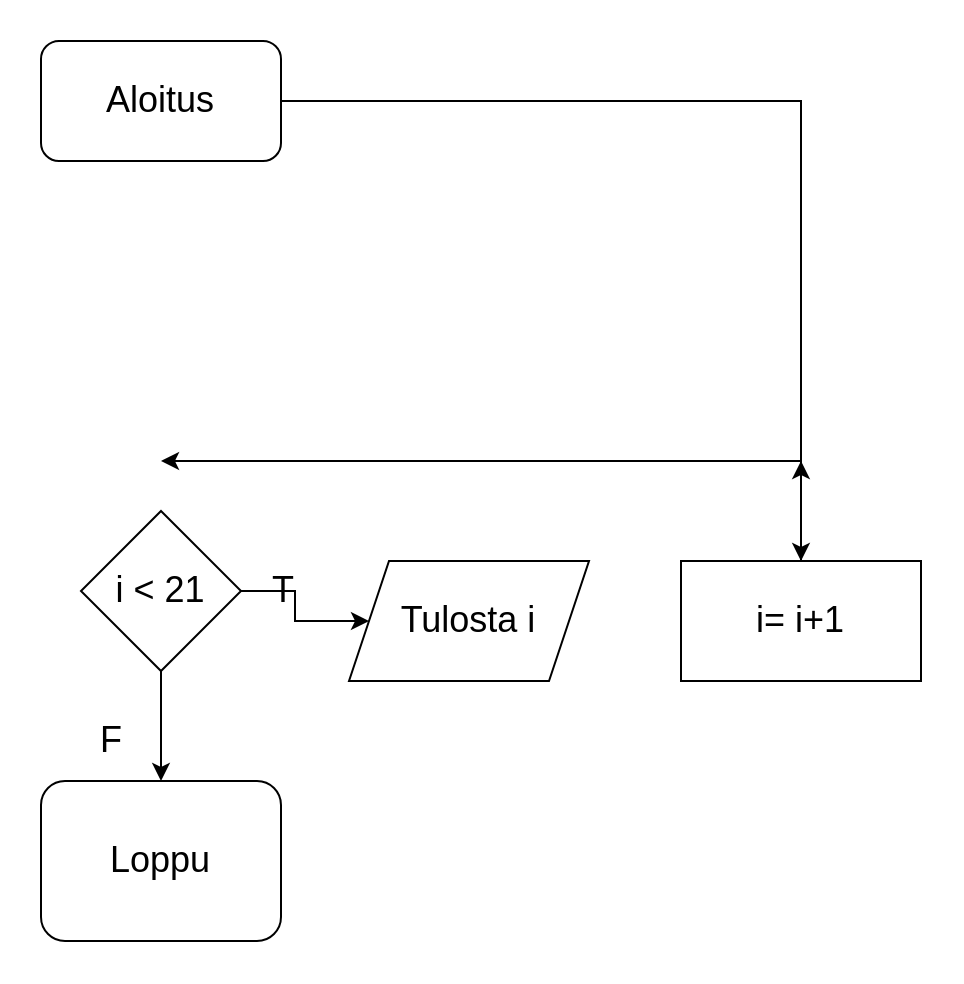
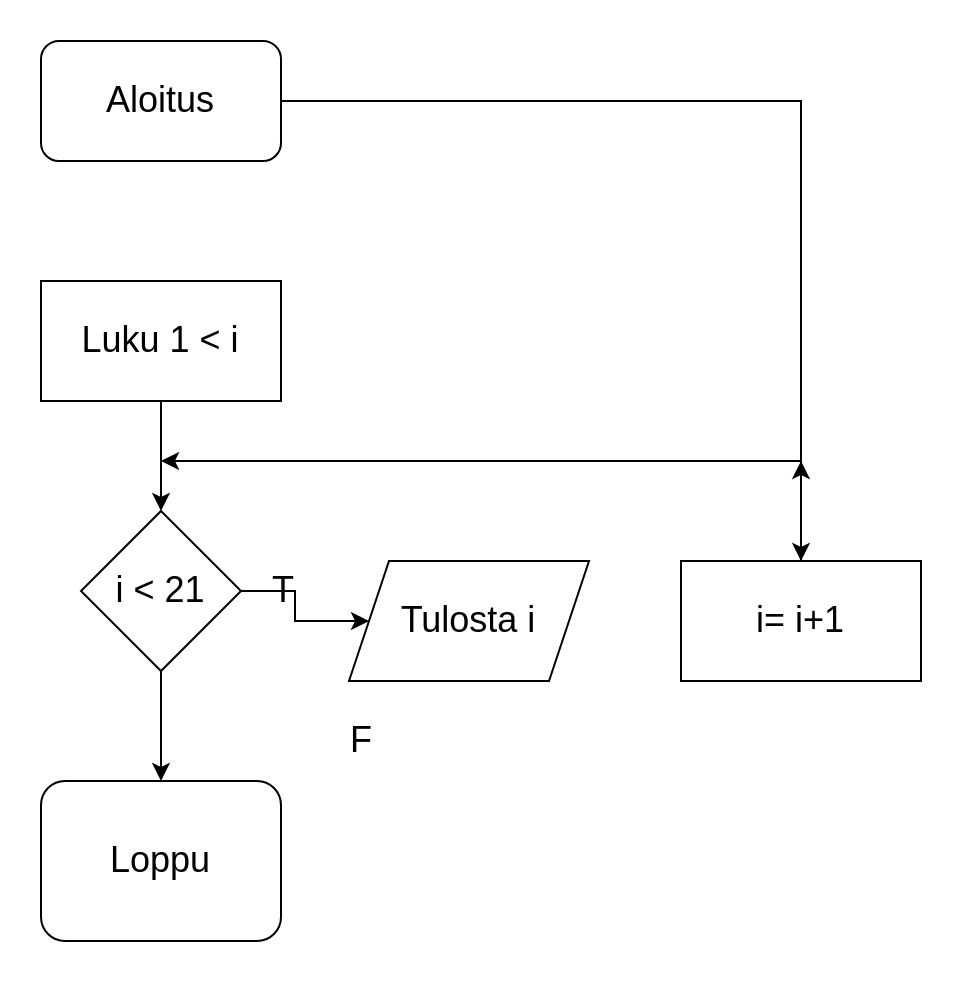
none -> (161, 341)
none -> (161, 449)
(111, 741) -> (361, 741)
